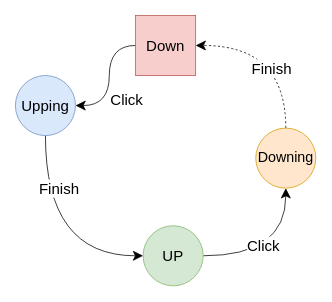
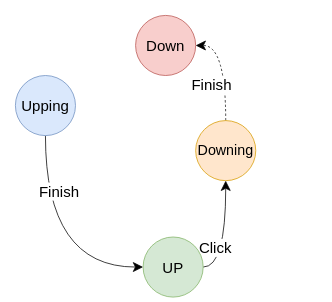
(165, 45) -> (165, 45)
(109, 74) -> none
(285, 158) -> (225, 150)
(173, 255) -> (173, 267)
